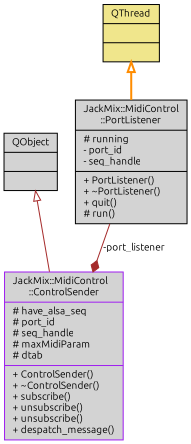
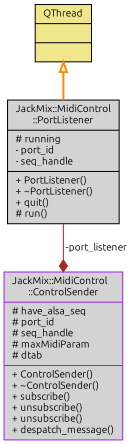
(31, 162) -> none
